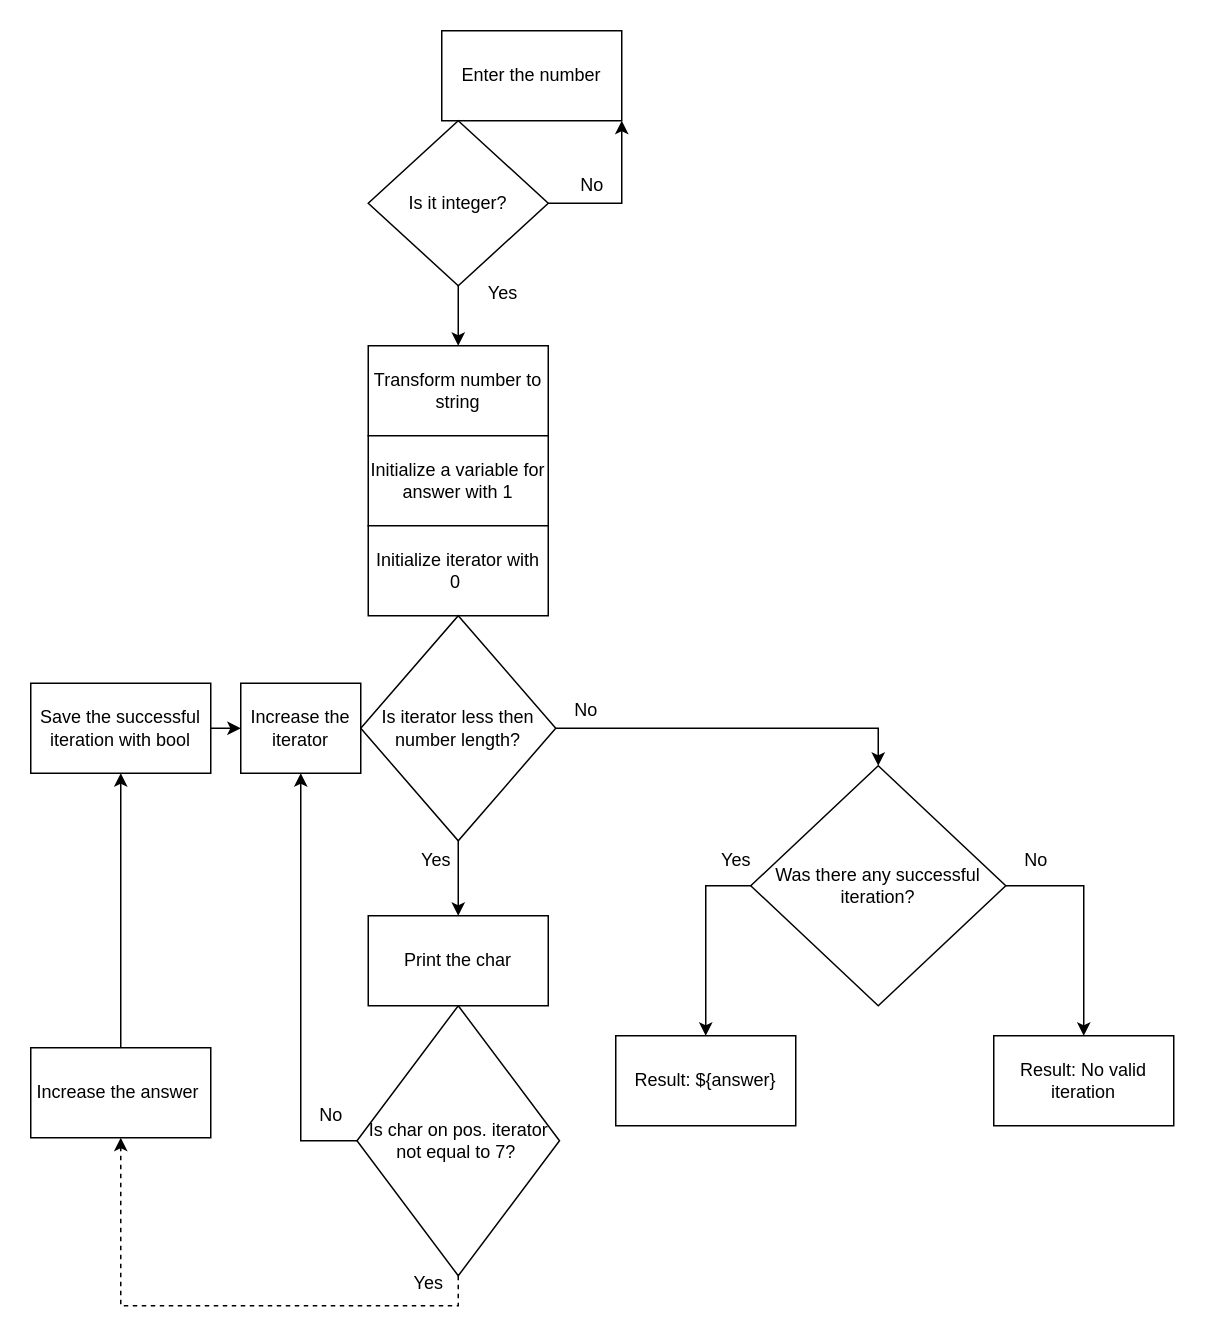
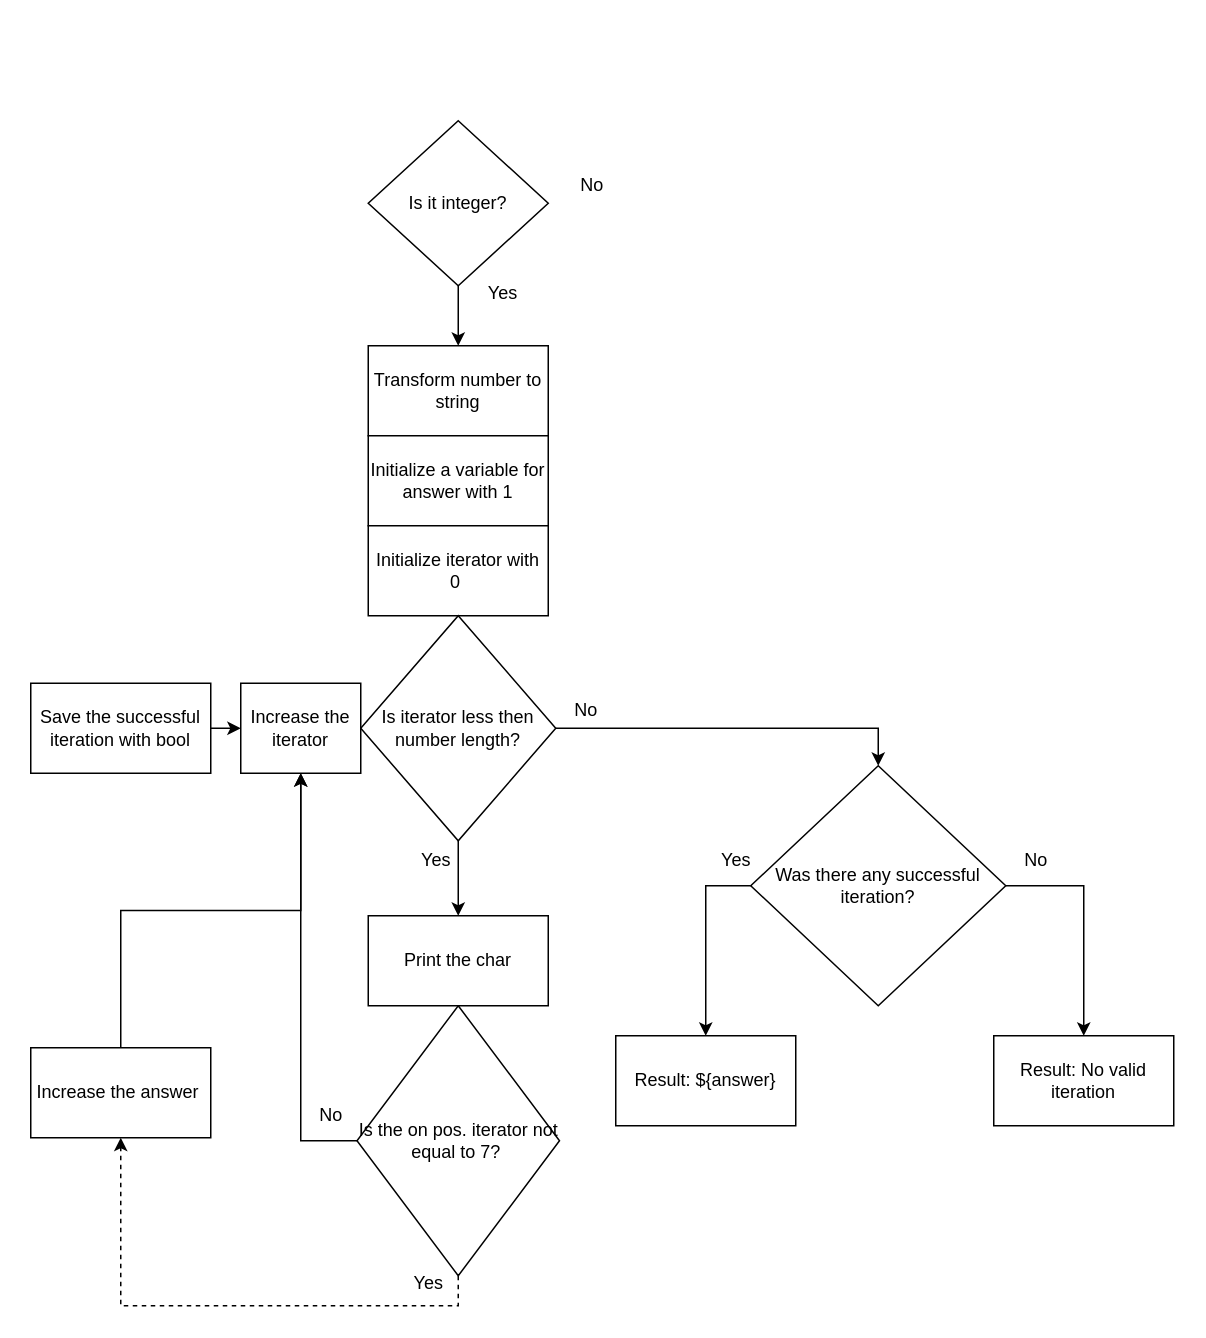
(532, 76) -> none
(621, 203) -> none
(121, 848) -> (208, 911)
(459, 1141) -> (459, 1141)
